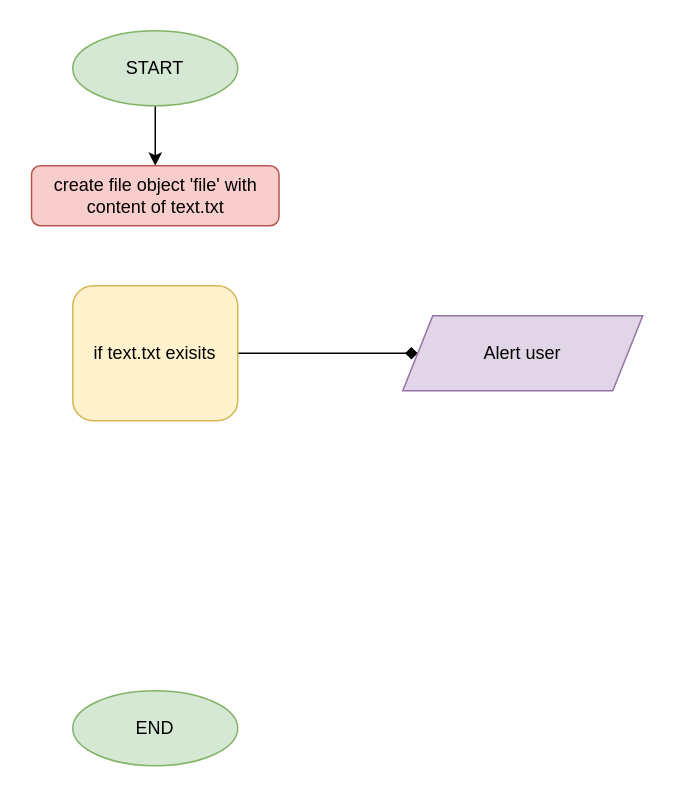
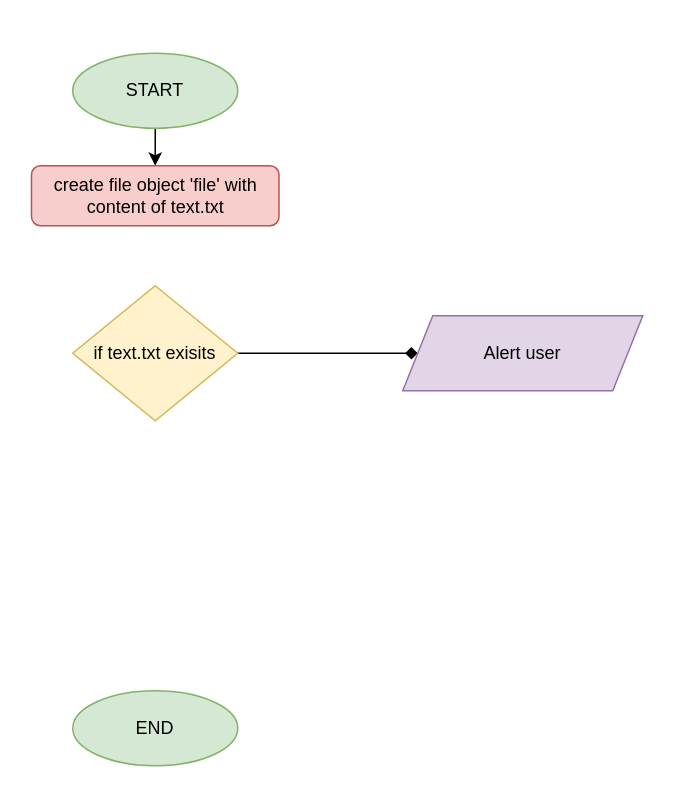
(155, 68) -> (155, 91)
(155, 353) -> (155, 353)
